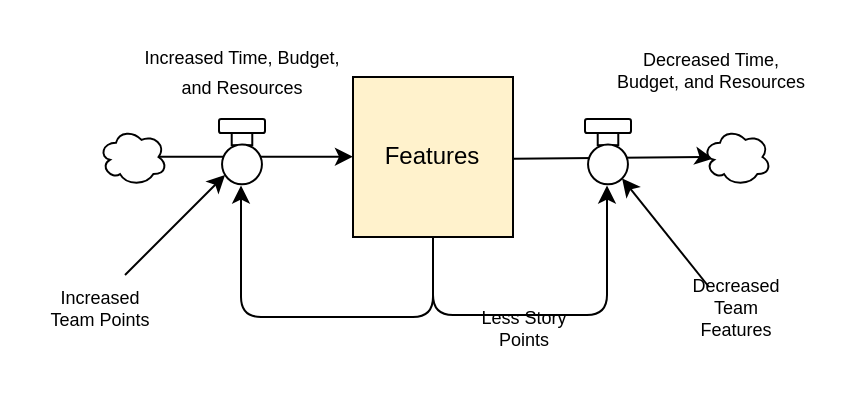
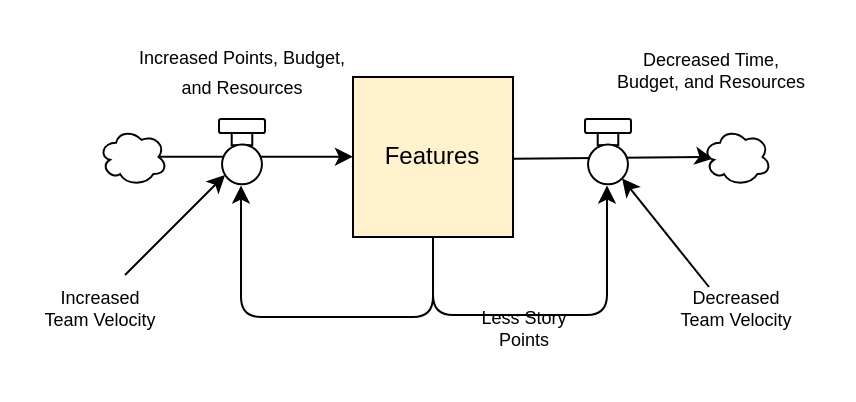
(243, 71) -> (243, 71)
(101, 309) -> (101, 309)
(737, 309) -> (737, 309)
